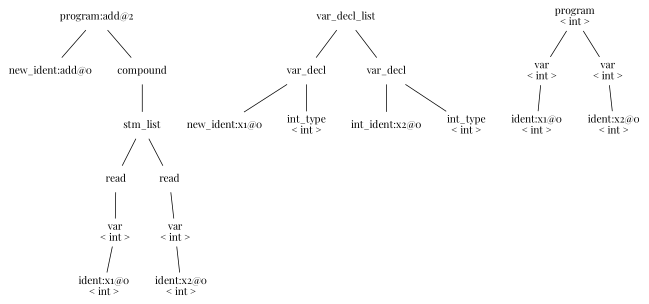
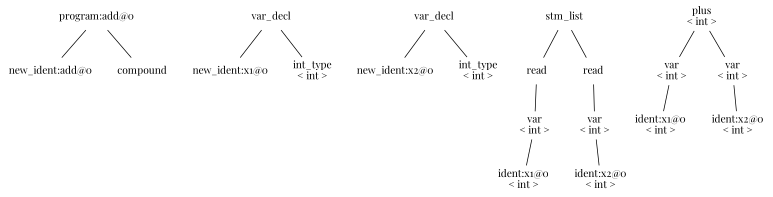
(97, 17) -> (97, 17)
(346, 17) -> none
(575, 17) -> (702, 17)
(142, 98) -> none
(386, 125) -> (395, 71)
